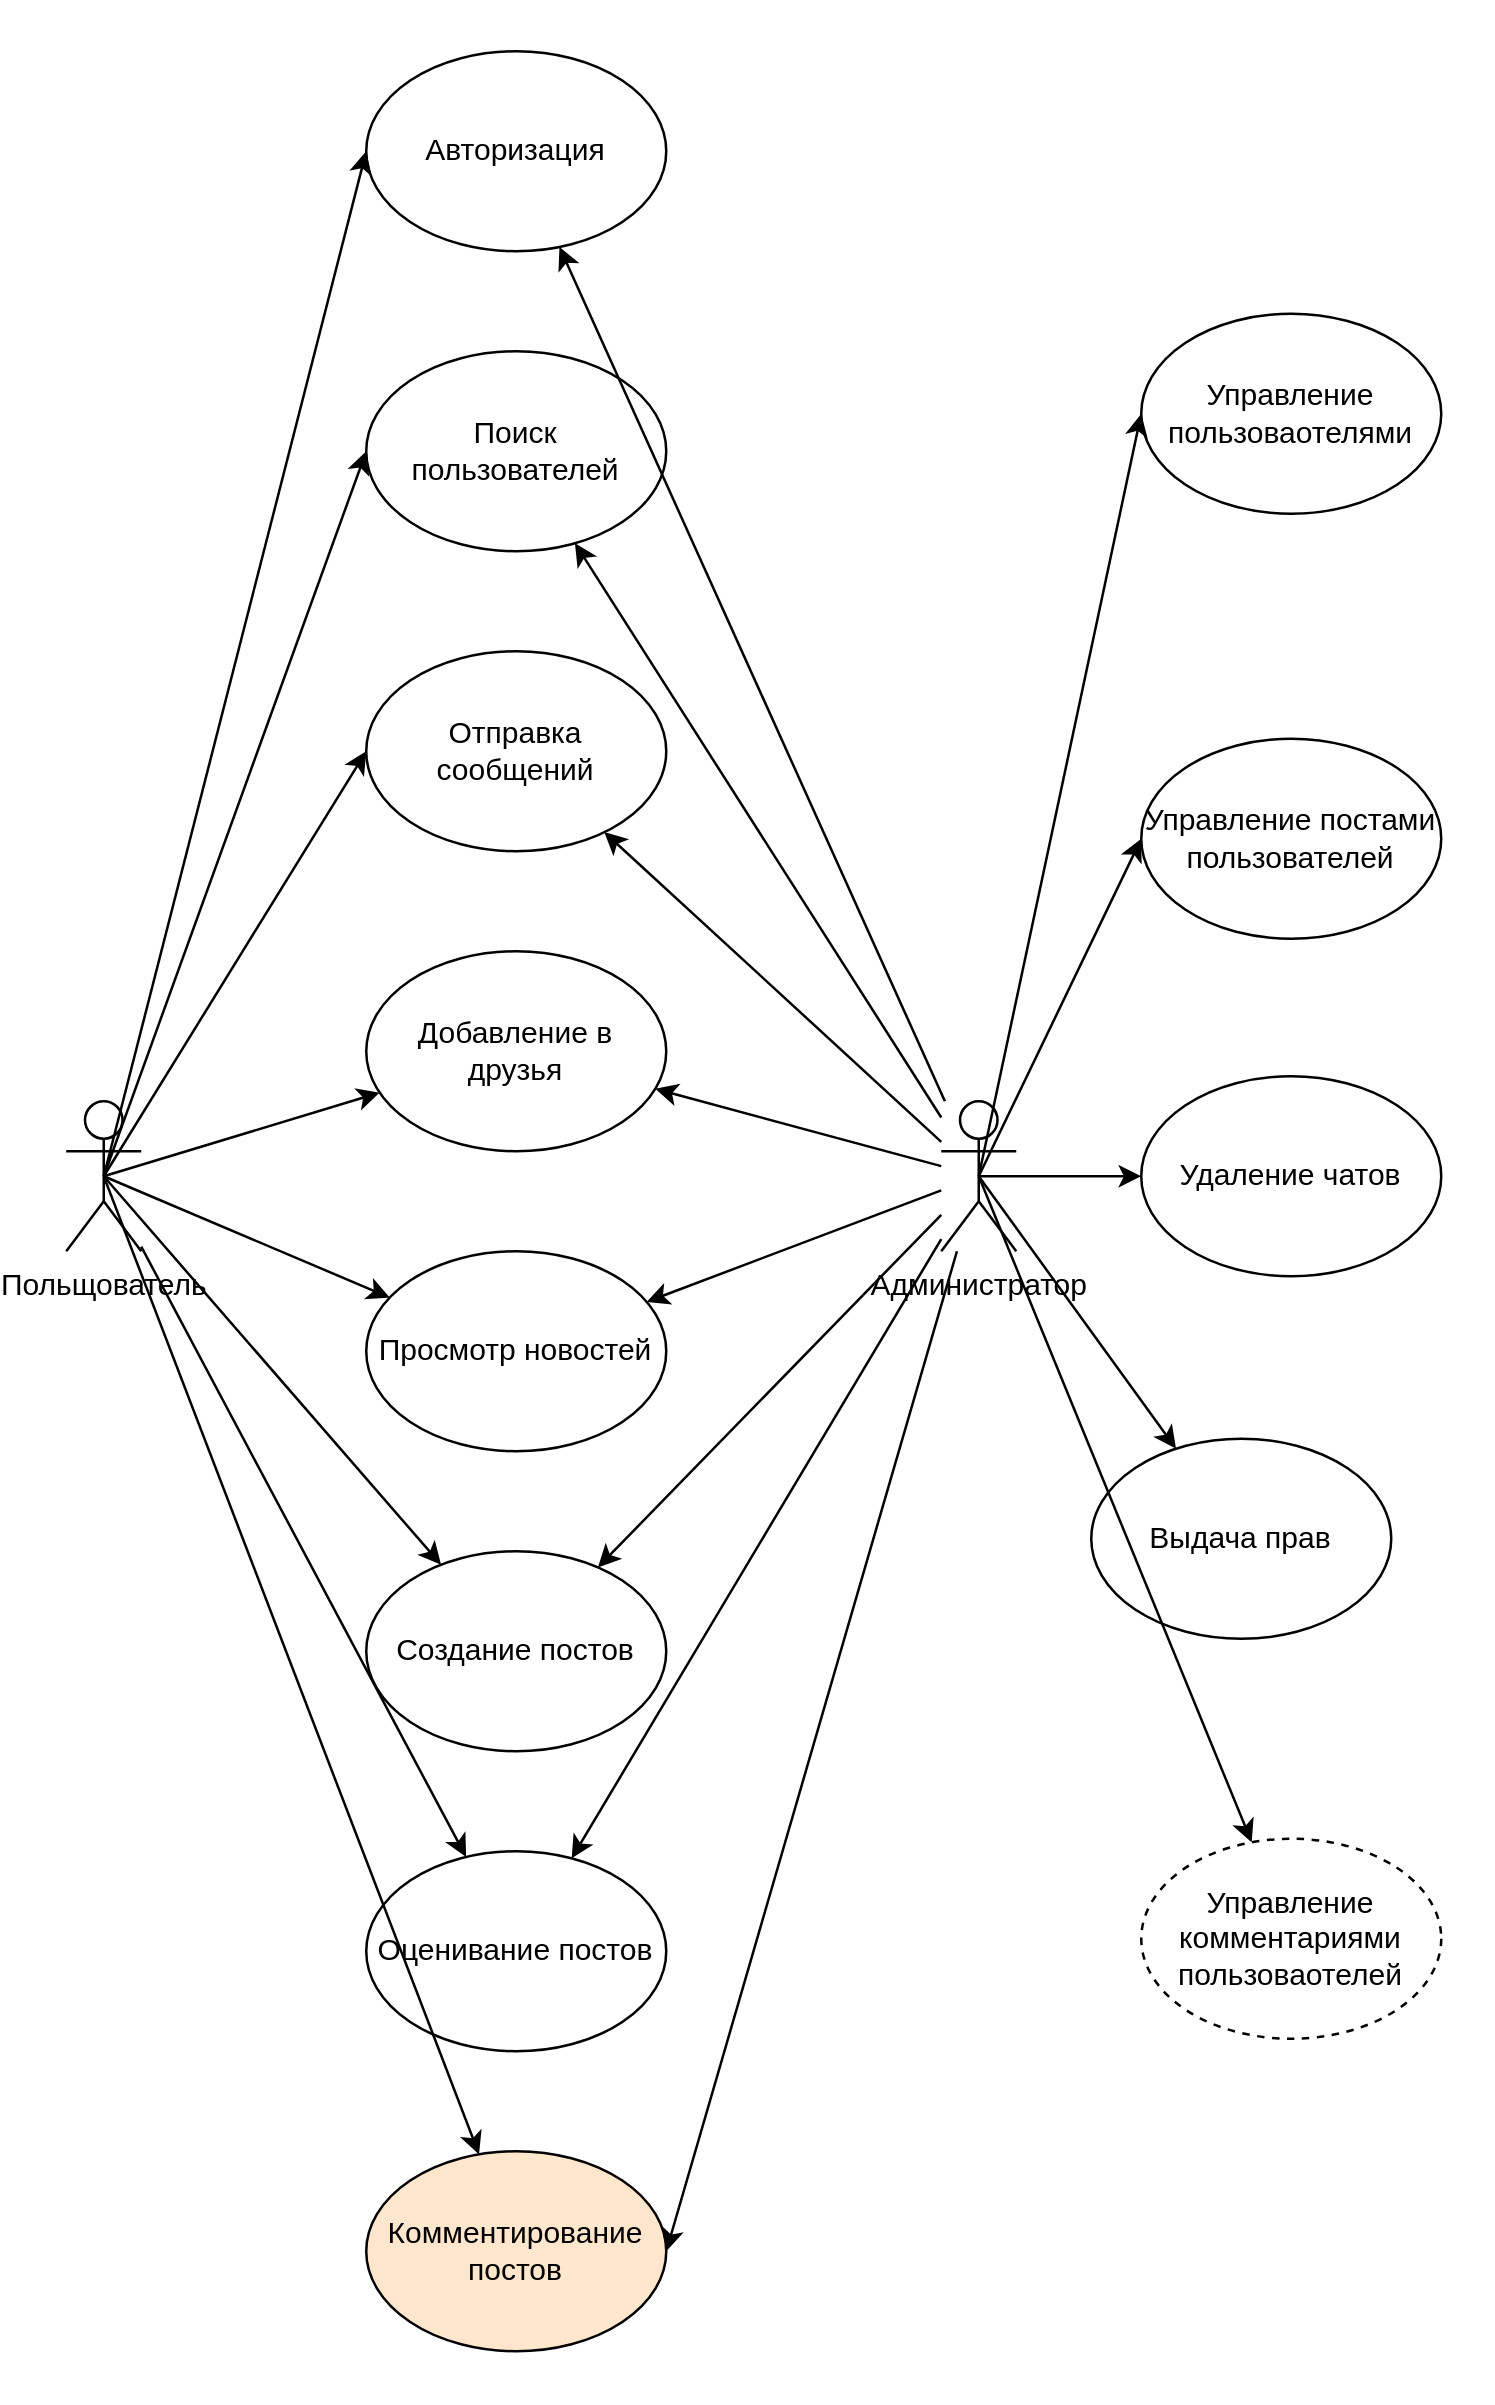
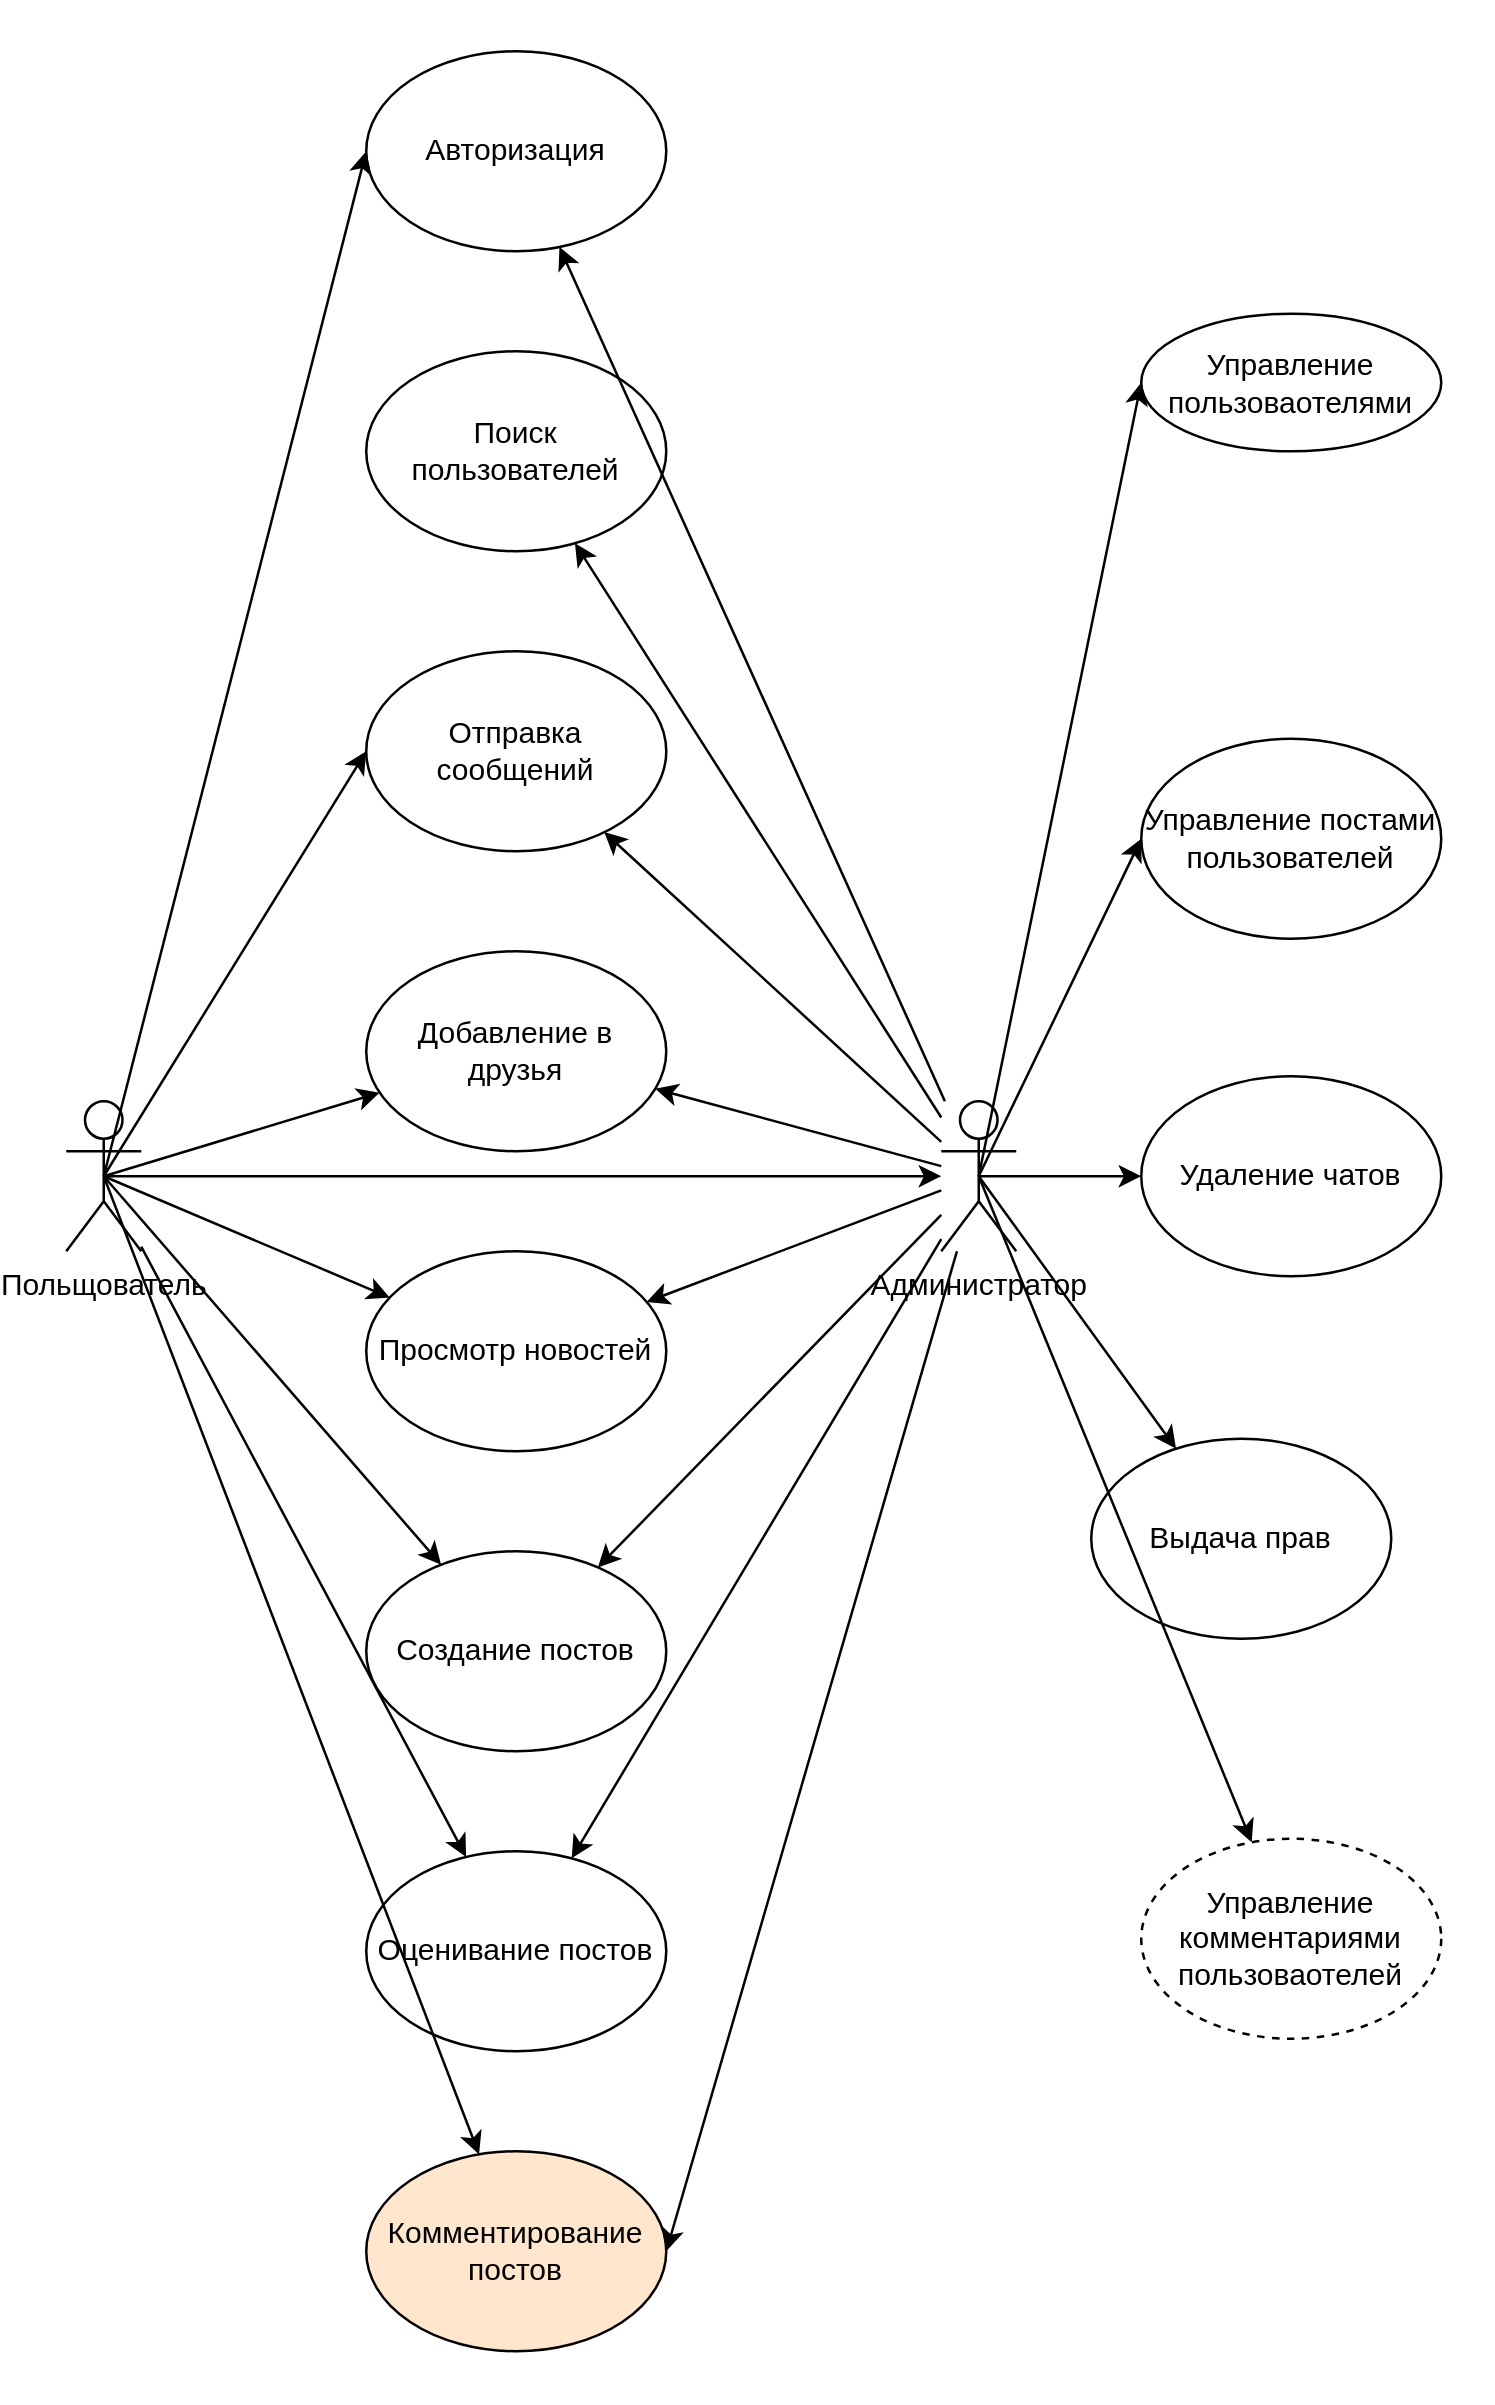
(1291, 414) -> (1291, 383)
(238, 807) -> (526, 1176)
